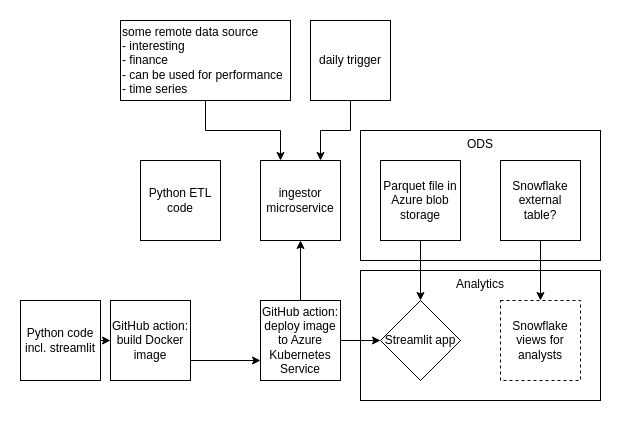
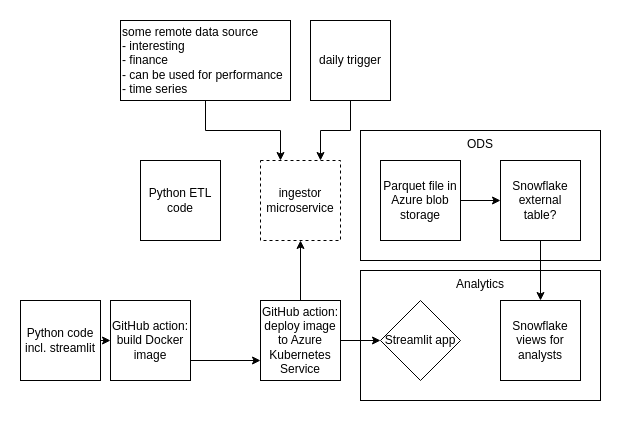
(301, 201) -> (301, 201)
(421, 267) -> (477, 201)
(541, 341) -> (541, 341)
